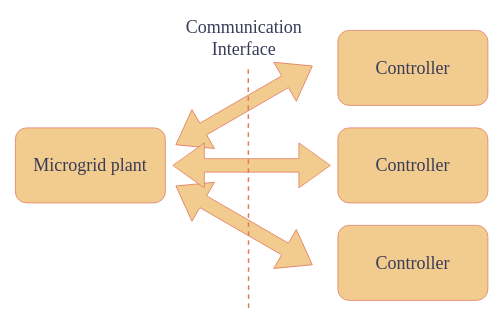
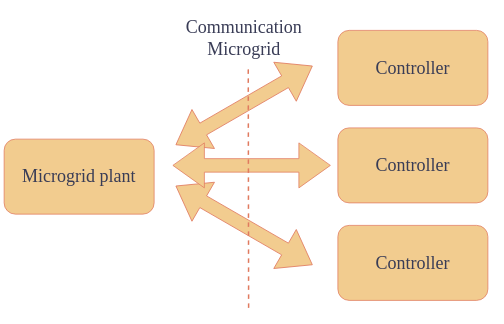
(244, 38) -> (244, 38)
(90, 165) -> (79, 177)
